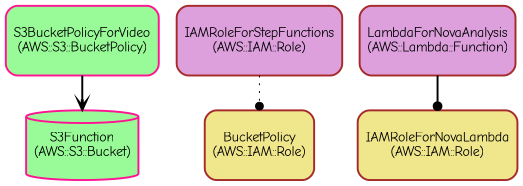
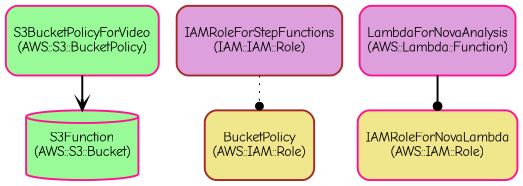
(259, 41) -> (259, 41)
(438, 41) -> (438, 41)
(438, 145) -> (438, 145)
